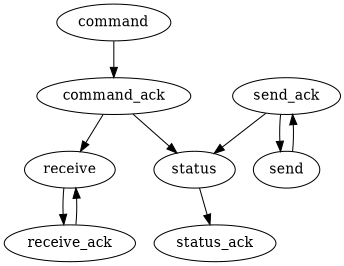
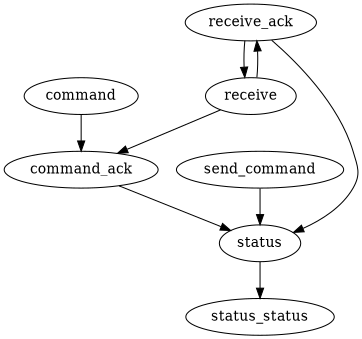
(287, 96) -> (260, 170)
(95, 128) -> (174, 130)
none -> (347, 135)
(287, 170) -> none
(215, 243) -> (260, 317)
